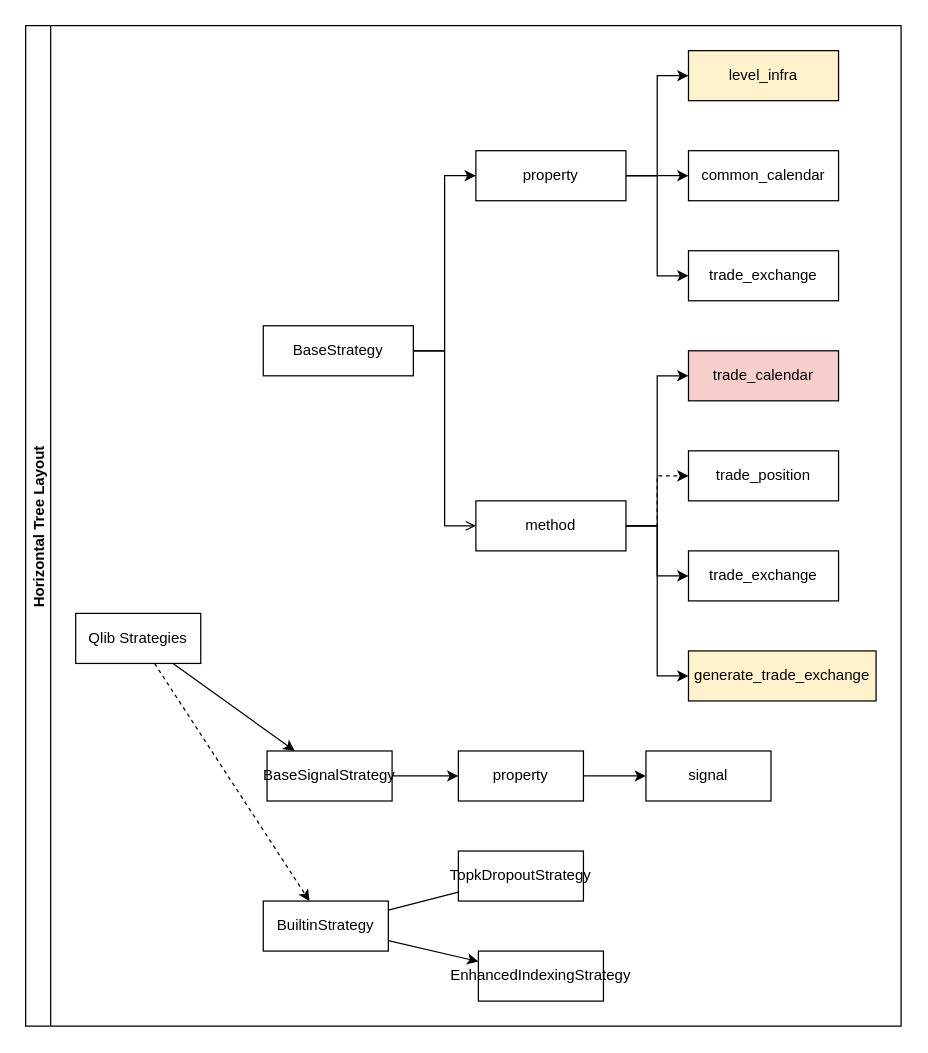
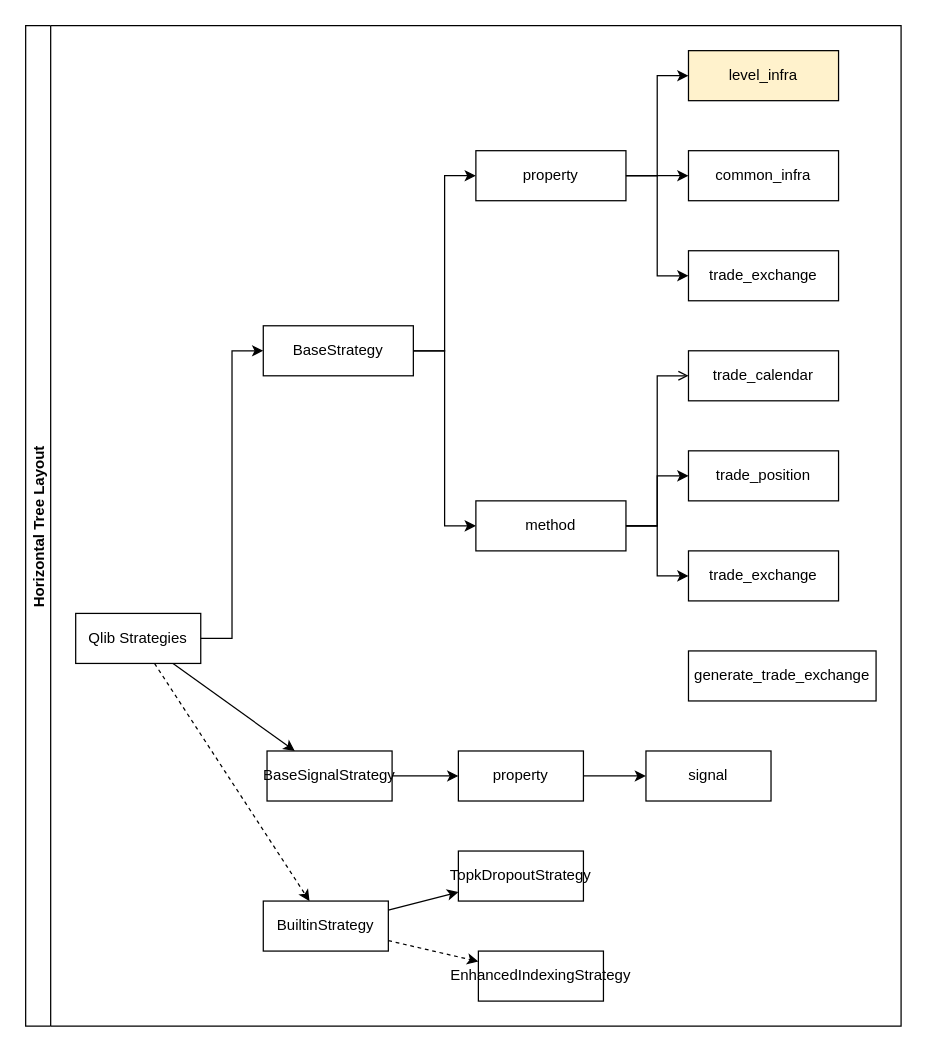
(763, 176) -> (763, 176)
(678, 376) -> (680, 376)
(763, 376) -> (763, 376)
(670, 476) -> (670, 476)
none -> (232, 499)
(467, 526) -> (466, 526)
(657, 638) -> none
(782, 676) -> (782, 676)
(452, 893) -> (448, 894)
(430, 950) -> (430, 950)
